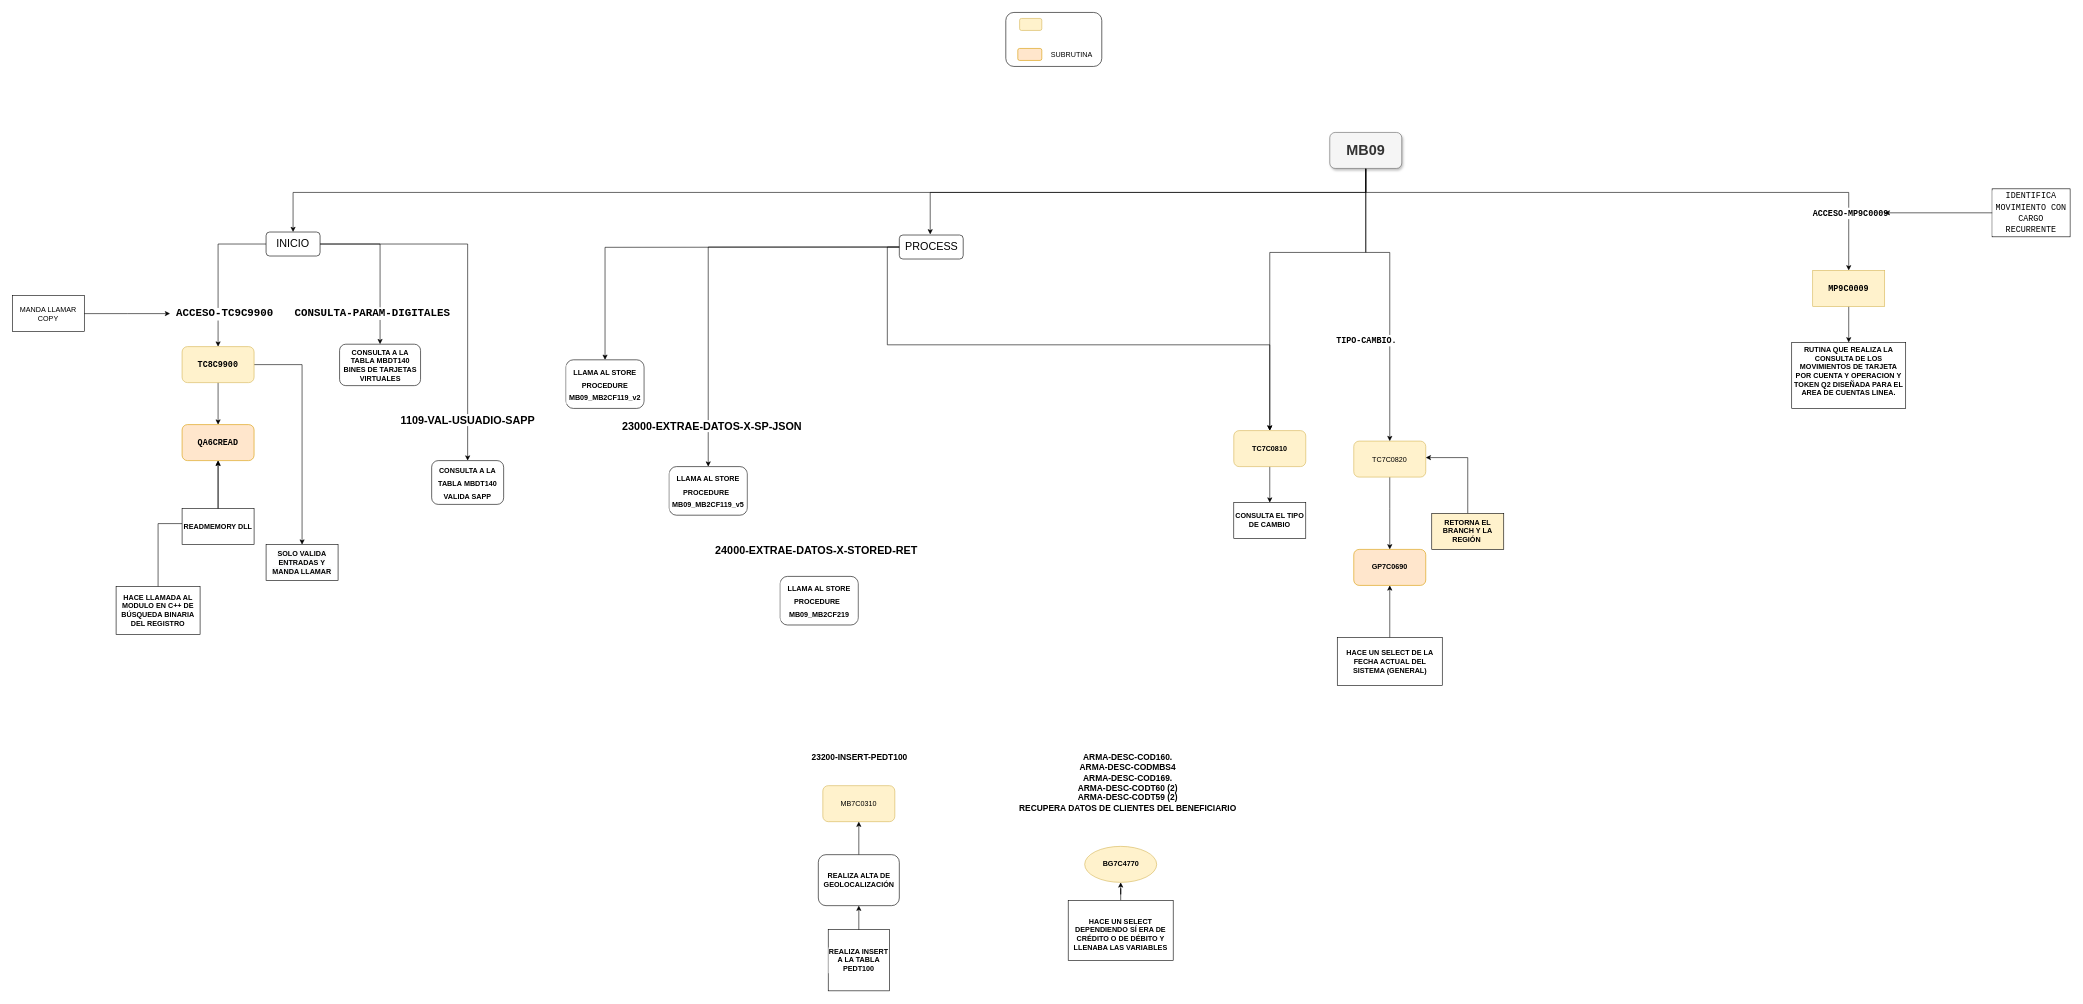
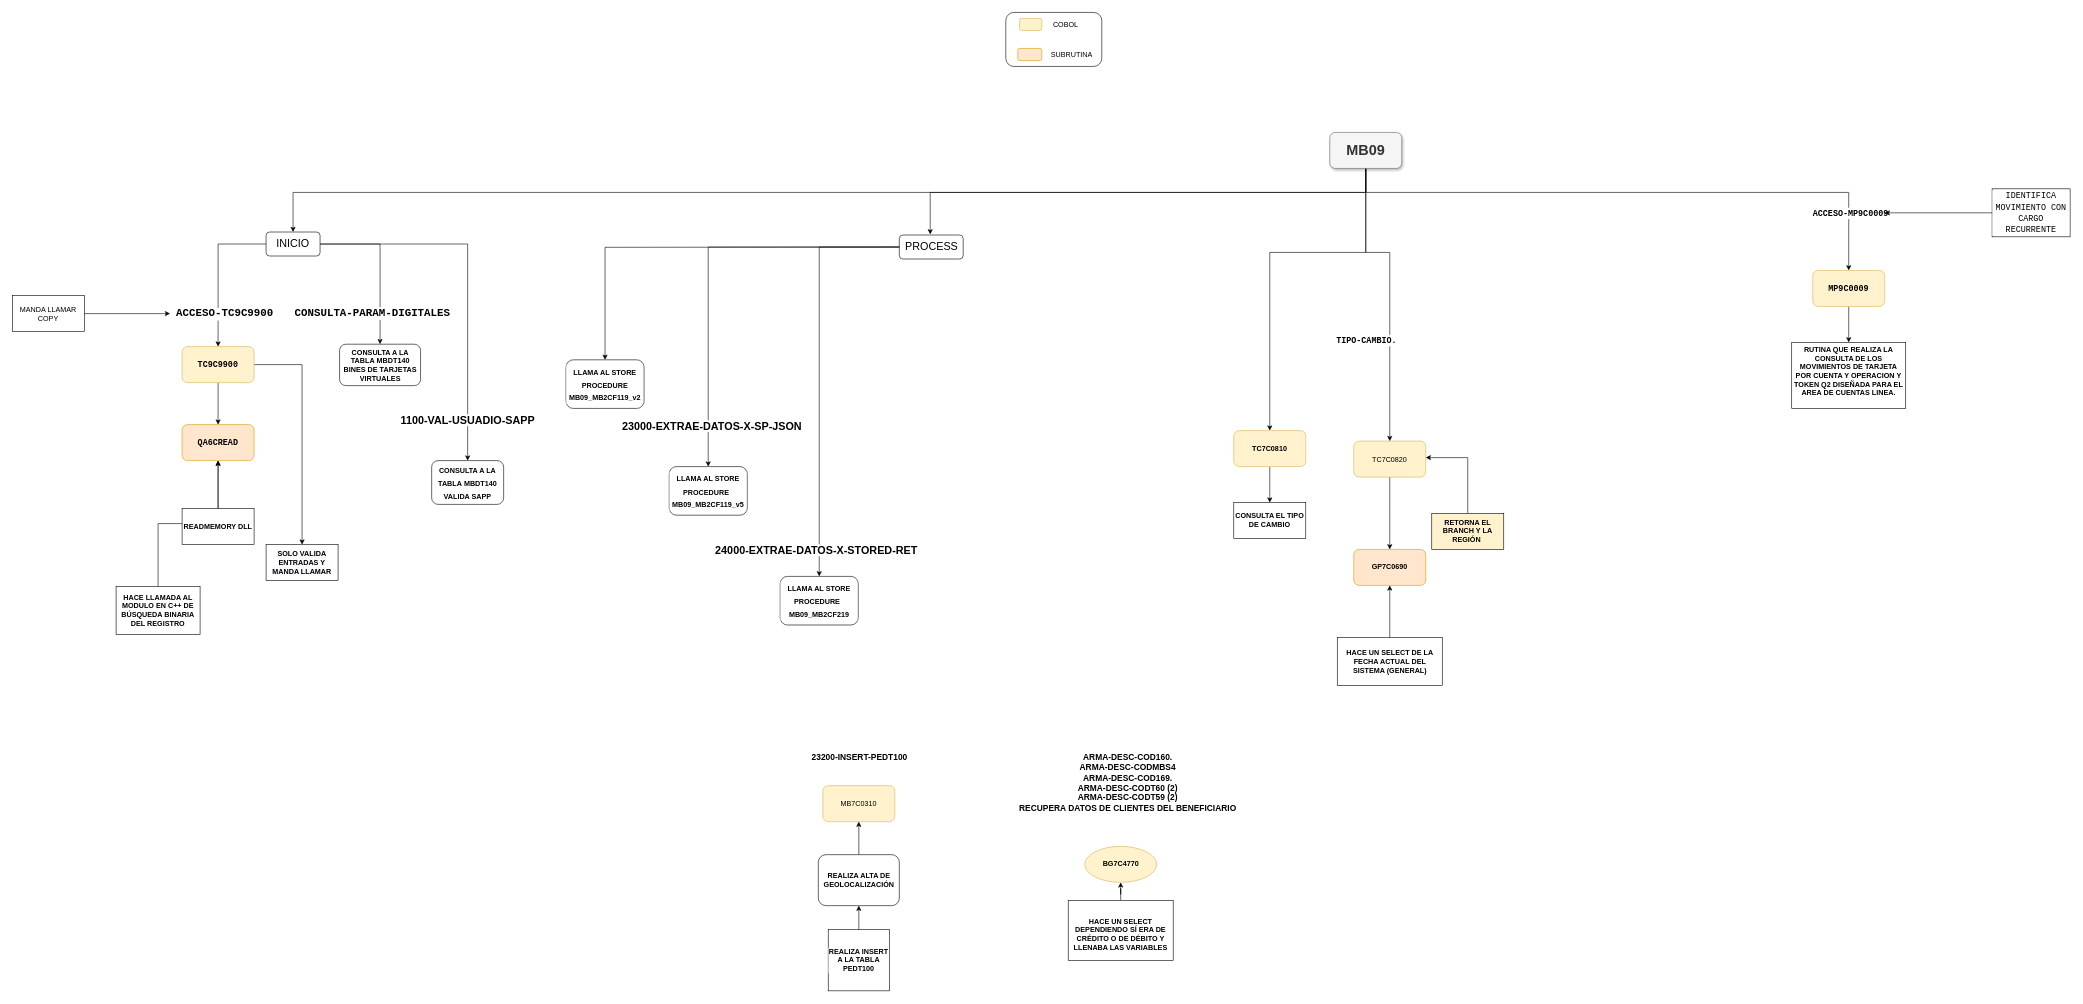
none -> (1066, 24)
(1849, 288) -> (1849, 288)
(1029, 345) -> (819, 570)
(218, 365) -> (218, 365)
(468, 420) -> (468, 420)
